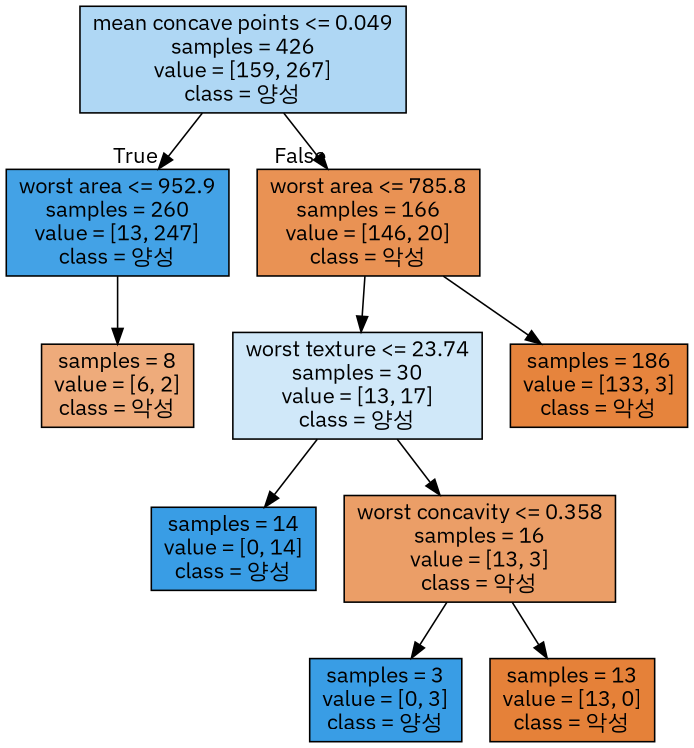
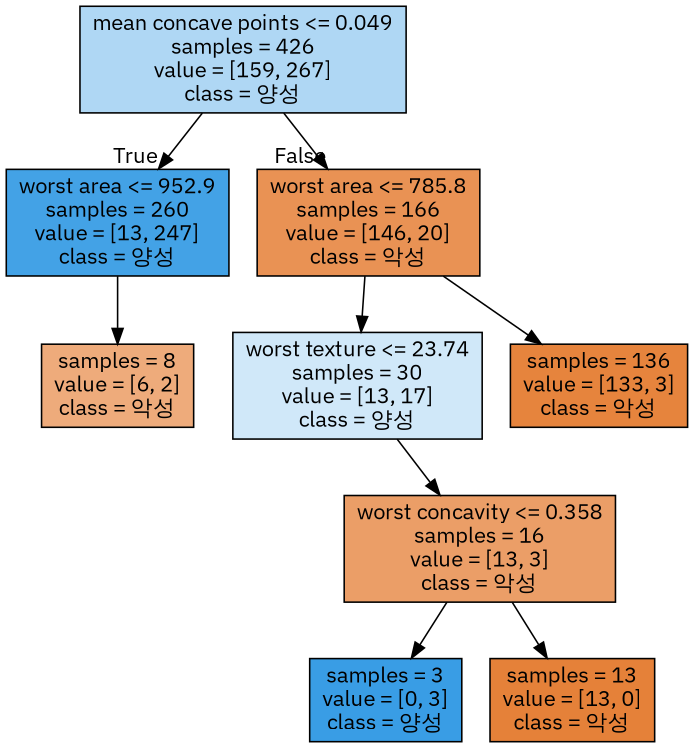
(599, 386) -> (599, 386)
(234, 549) -> none
